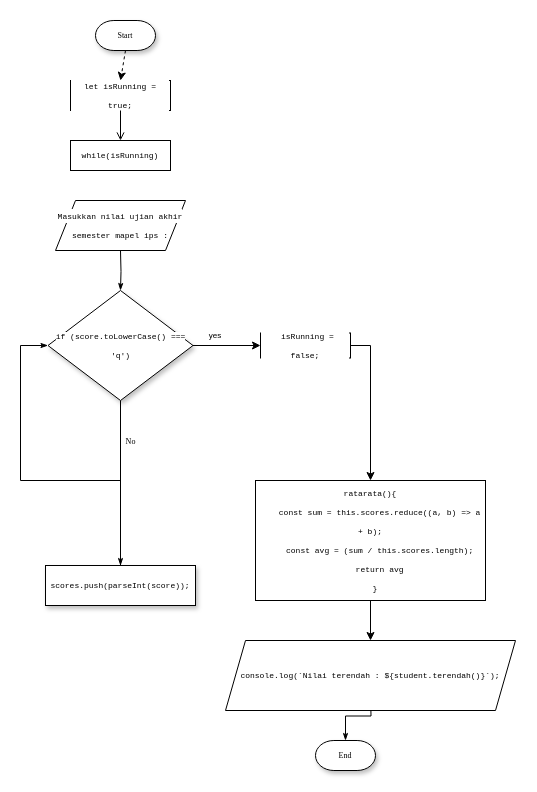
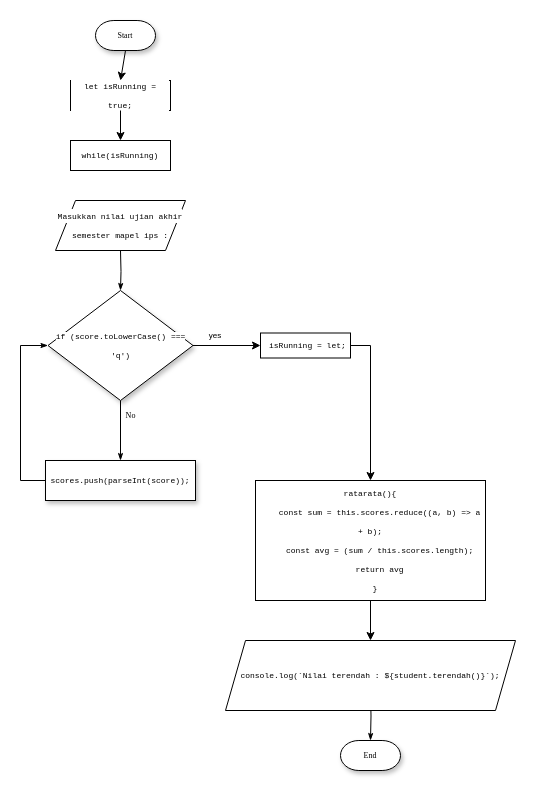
(123, 63) -> (123, 63)
(121, 134) -> (121, 132)
(306, 346) -> (306, 346)
(121, 586) -> (121, 481)
(346, 756) -> (371, 756)
